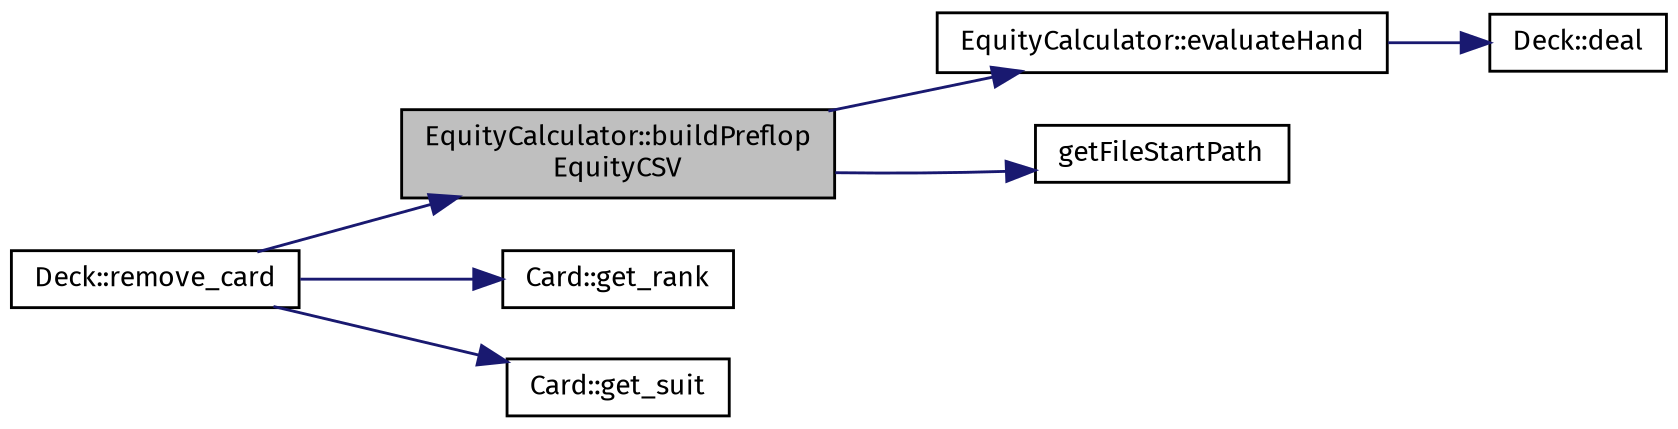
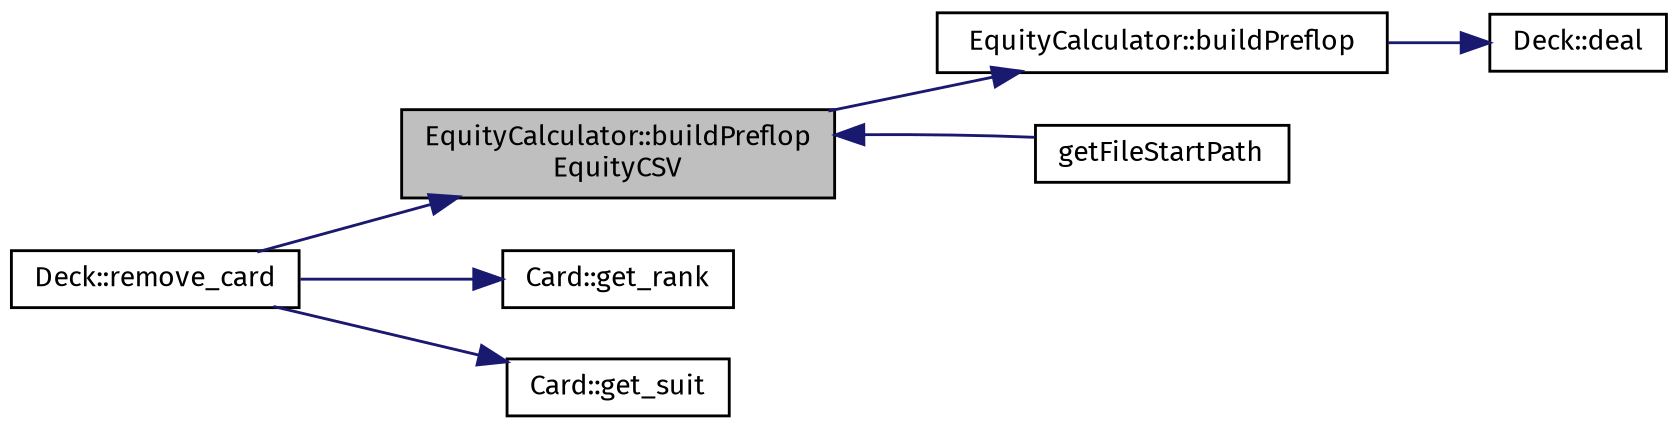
(1162, 43) -> (1162, 43)
(921, 173) -> (950, 135)
